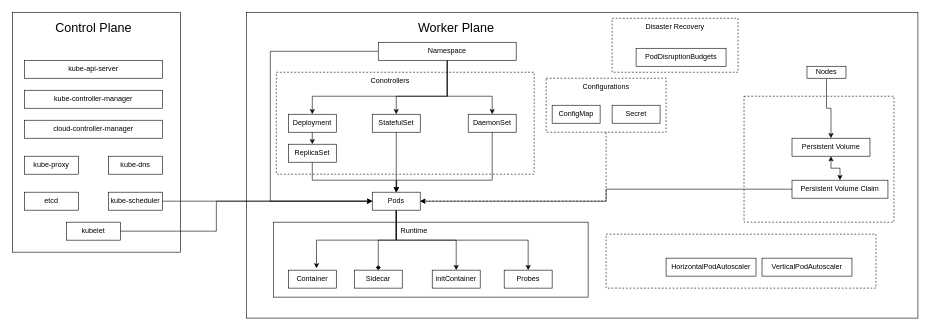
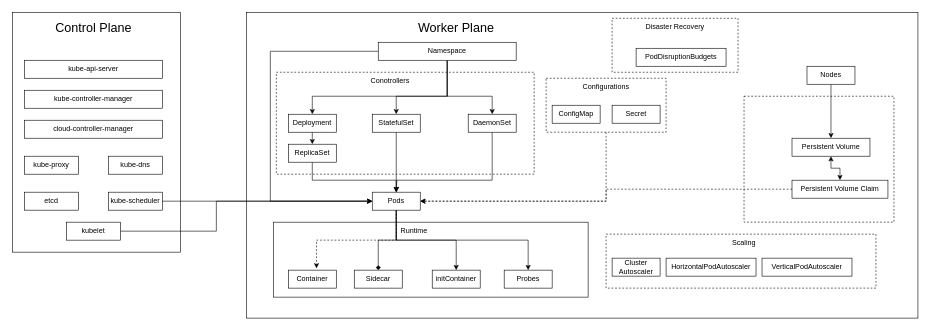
(827, 72) -> (831, 75)
(700, 189) -> (700, 189)
(335, 240) -> (335, 240)
none -> (744, 243)
none -> (636, 267)
